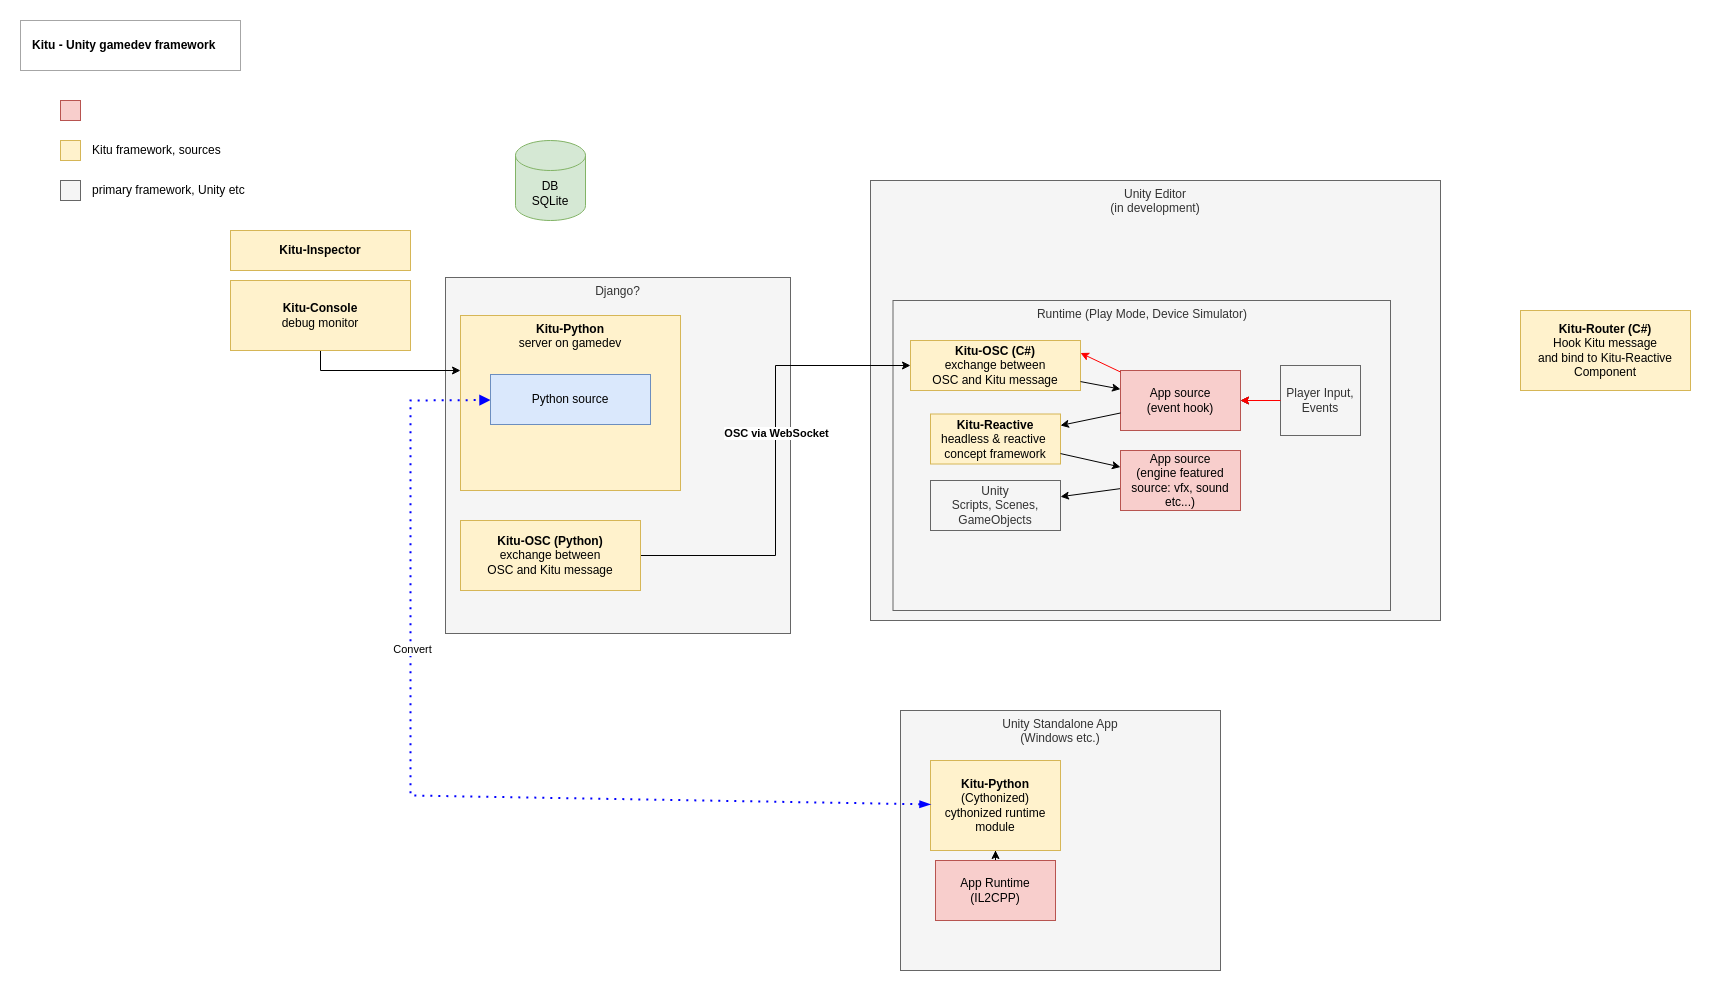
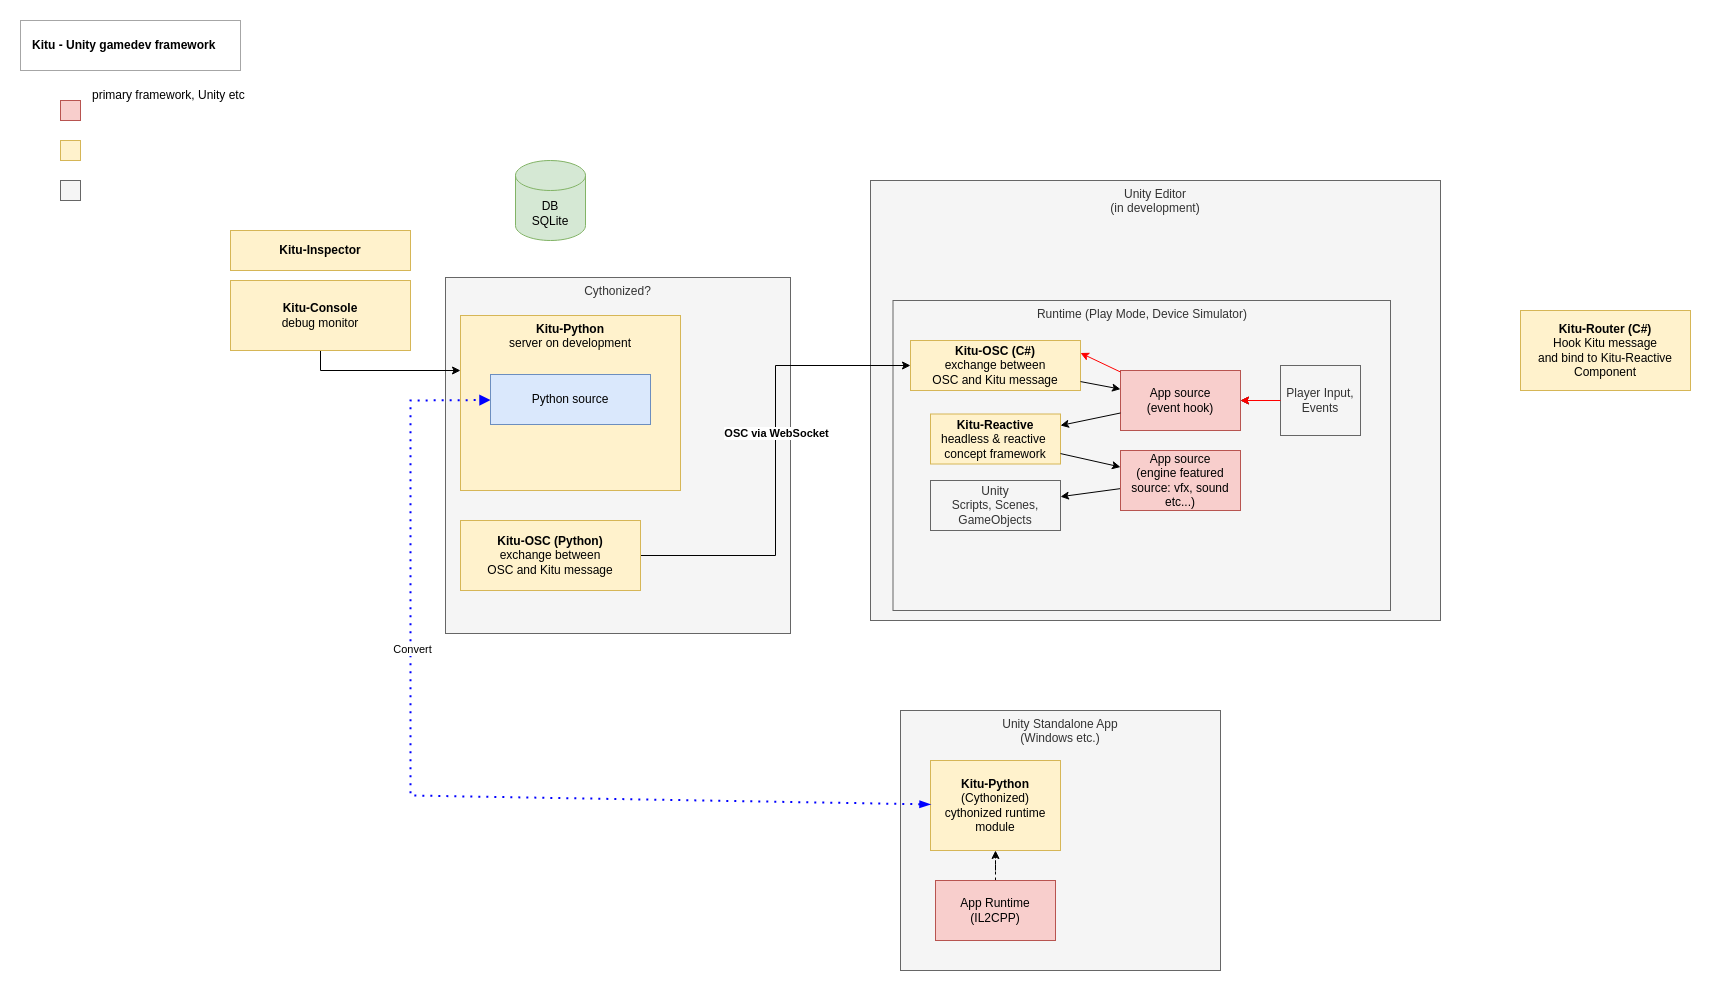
(186, 151) -> none
(551, 181) -> (551, 201)
(186, 191) -> (186, 96)
(618, 292) -> (618, 292)
(571, 337) -> (571, 337)
(996, 891) -> (996, 911)
